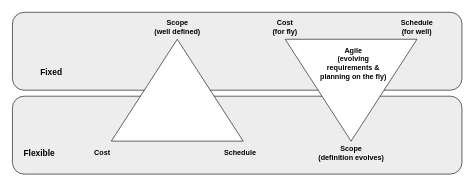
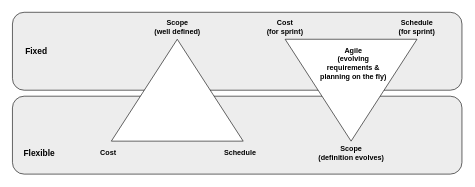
(285, 27) -> (285, 27)
(417, 27) -> (417, 27)
(51, 72) -> (36, 51)
(102, 153) -> (108, 153)
